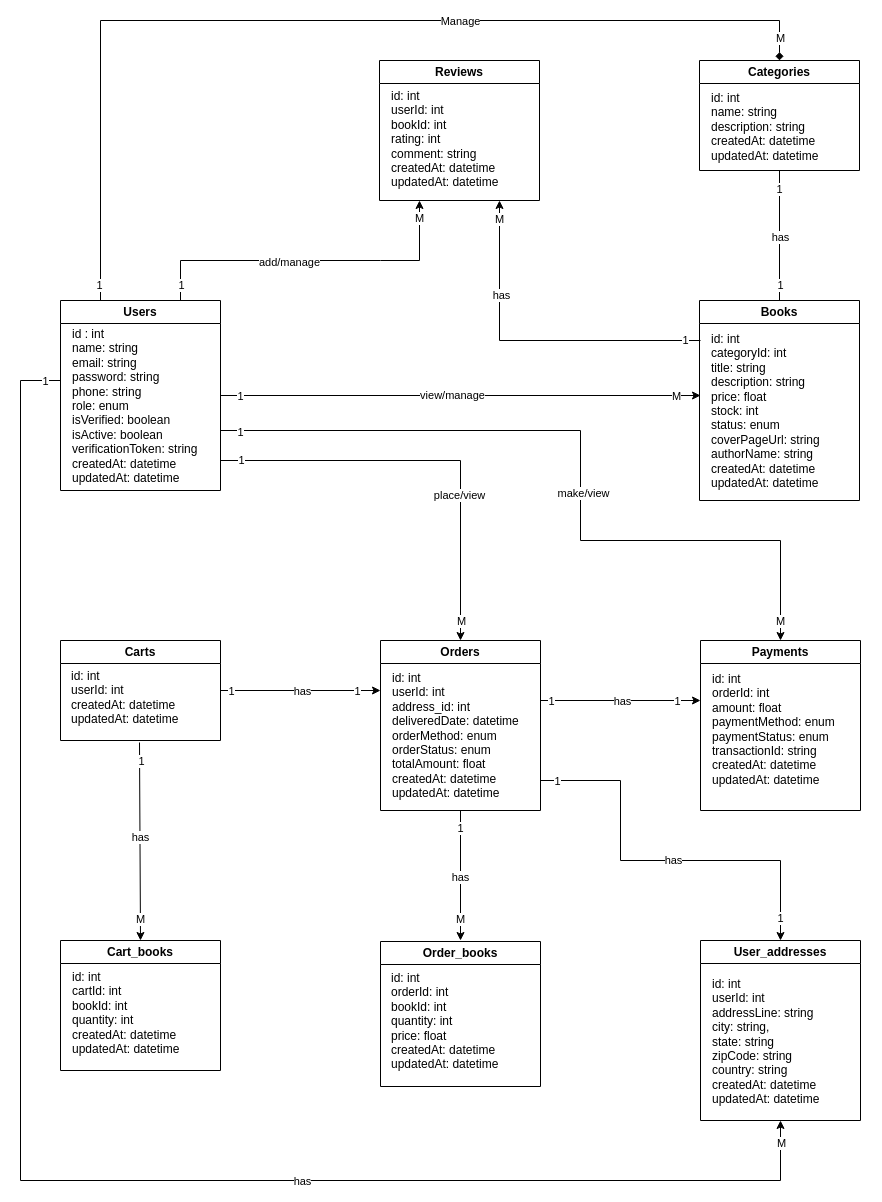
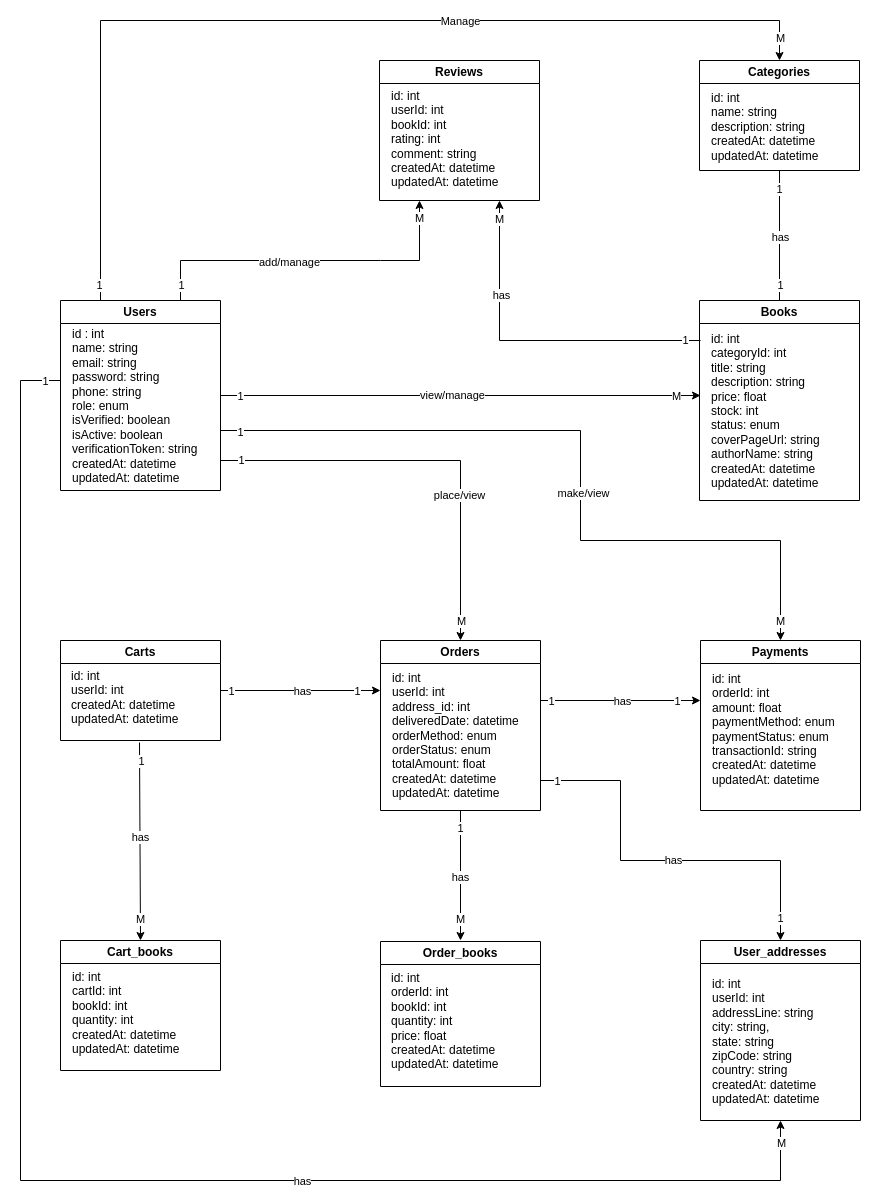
(780, 51) -> (780, 52)
